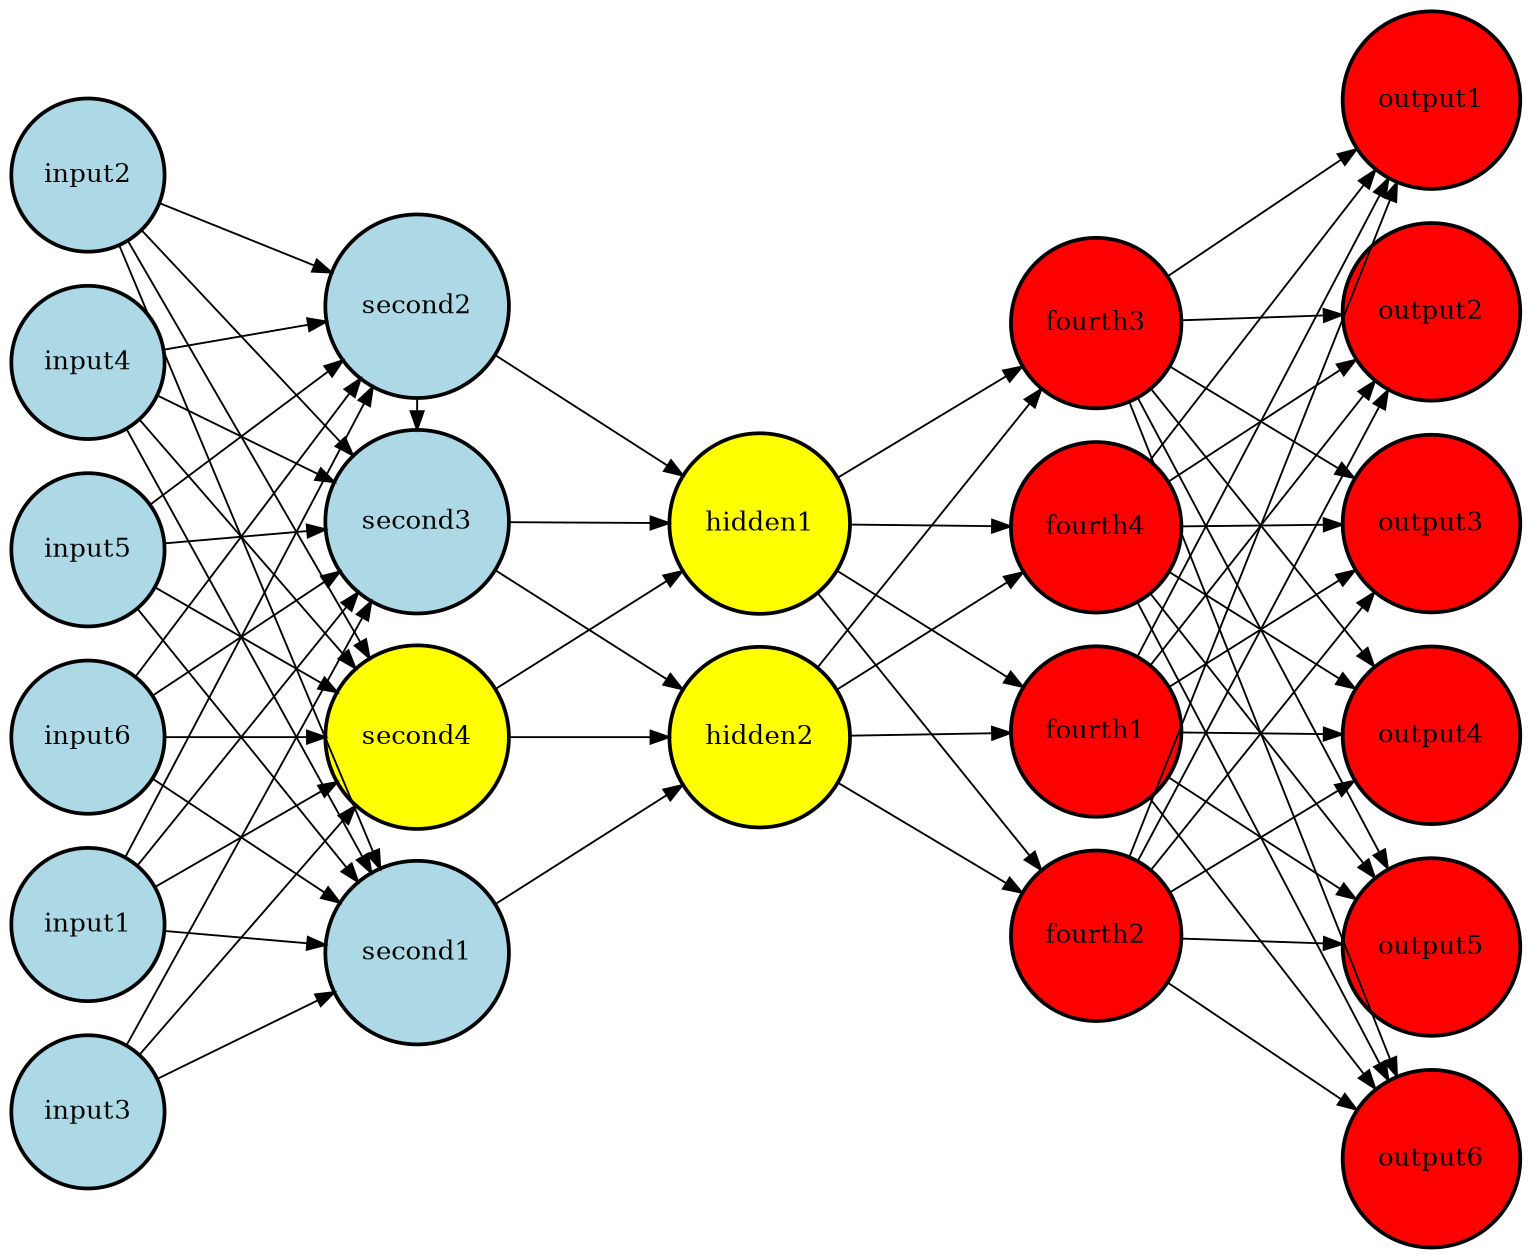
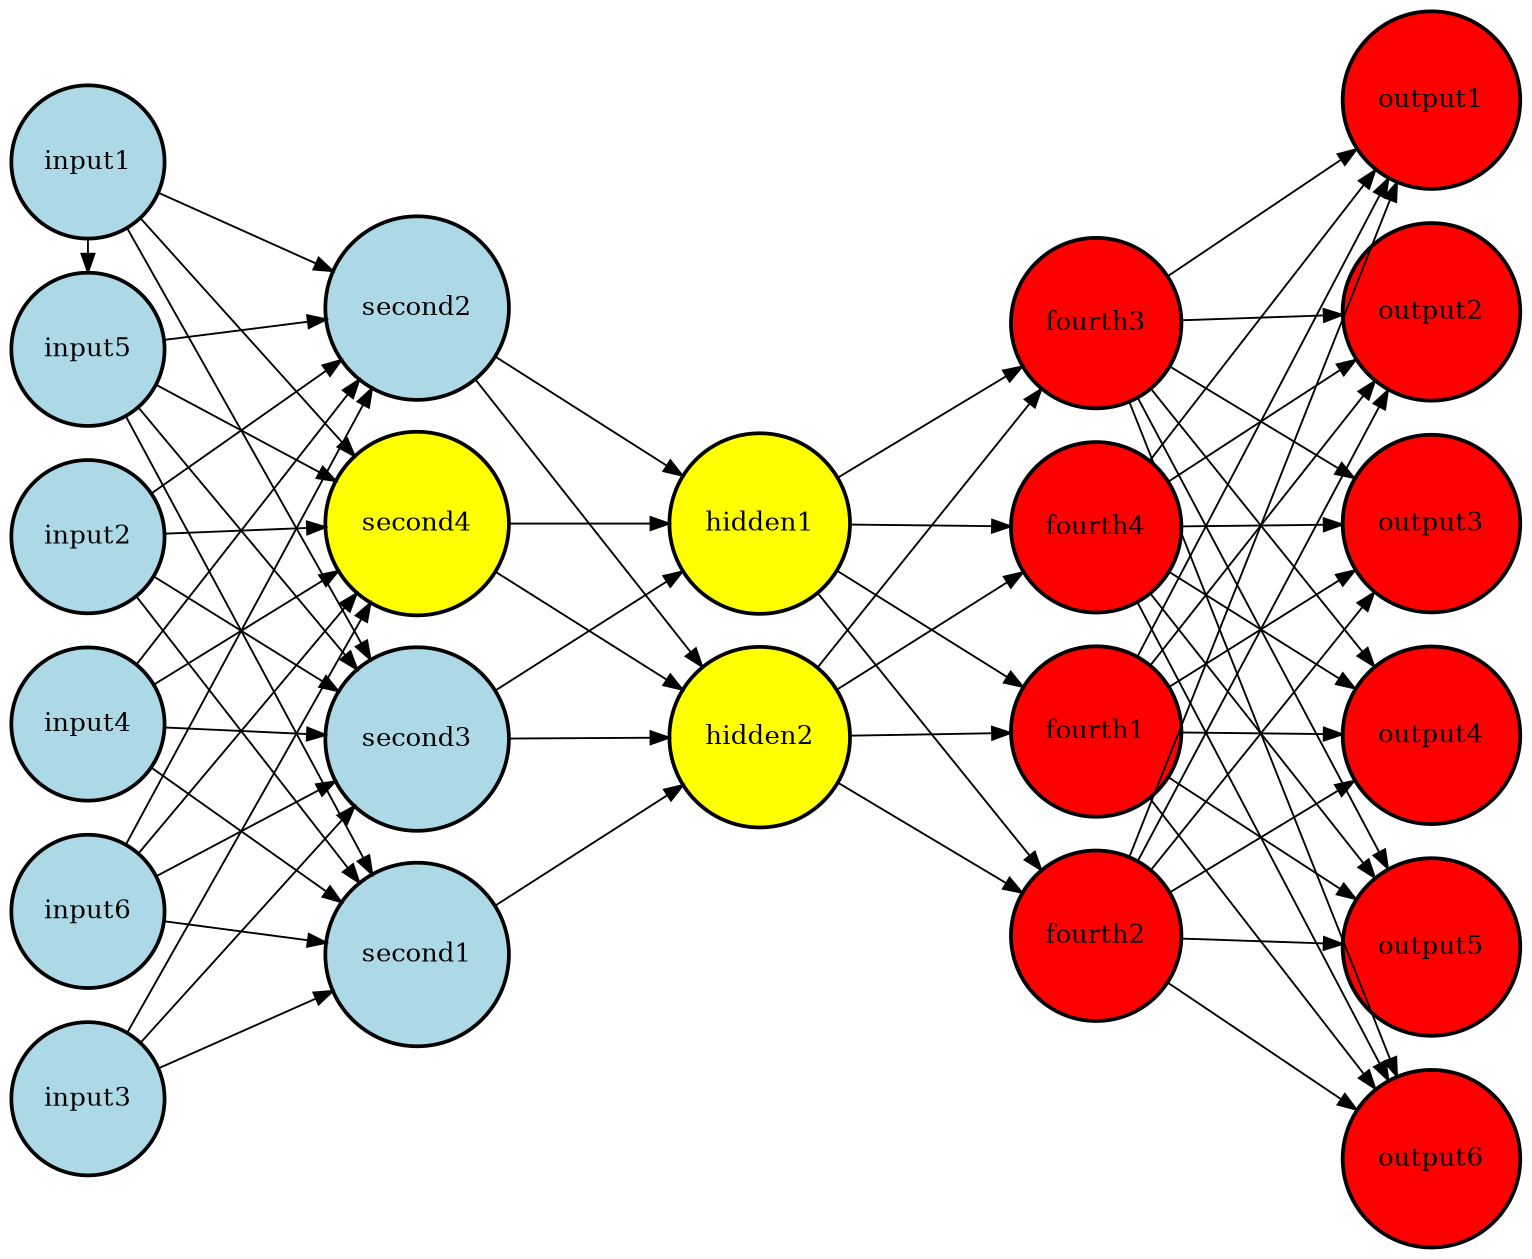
(417, 404) -> (577, 509)
(225, 936) -> (88, 246)
